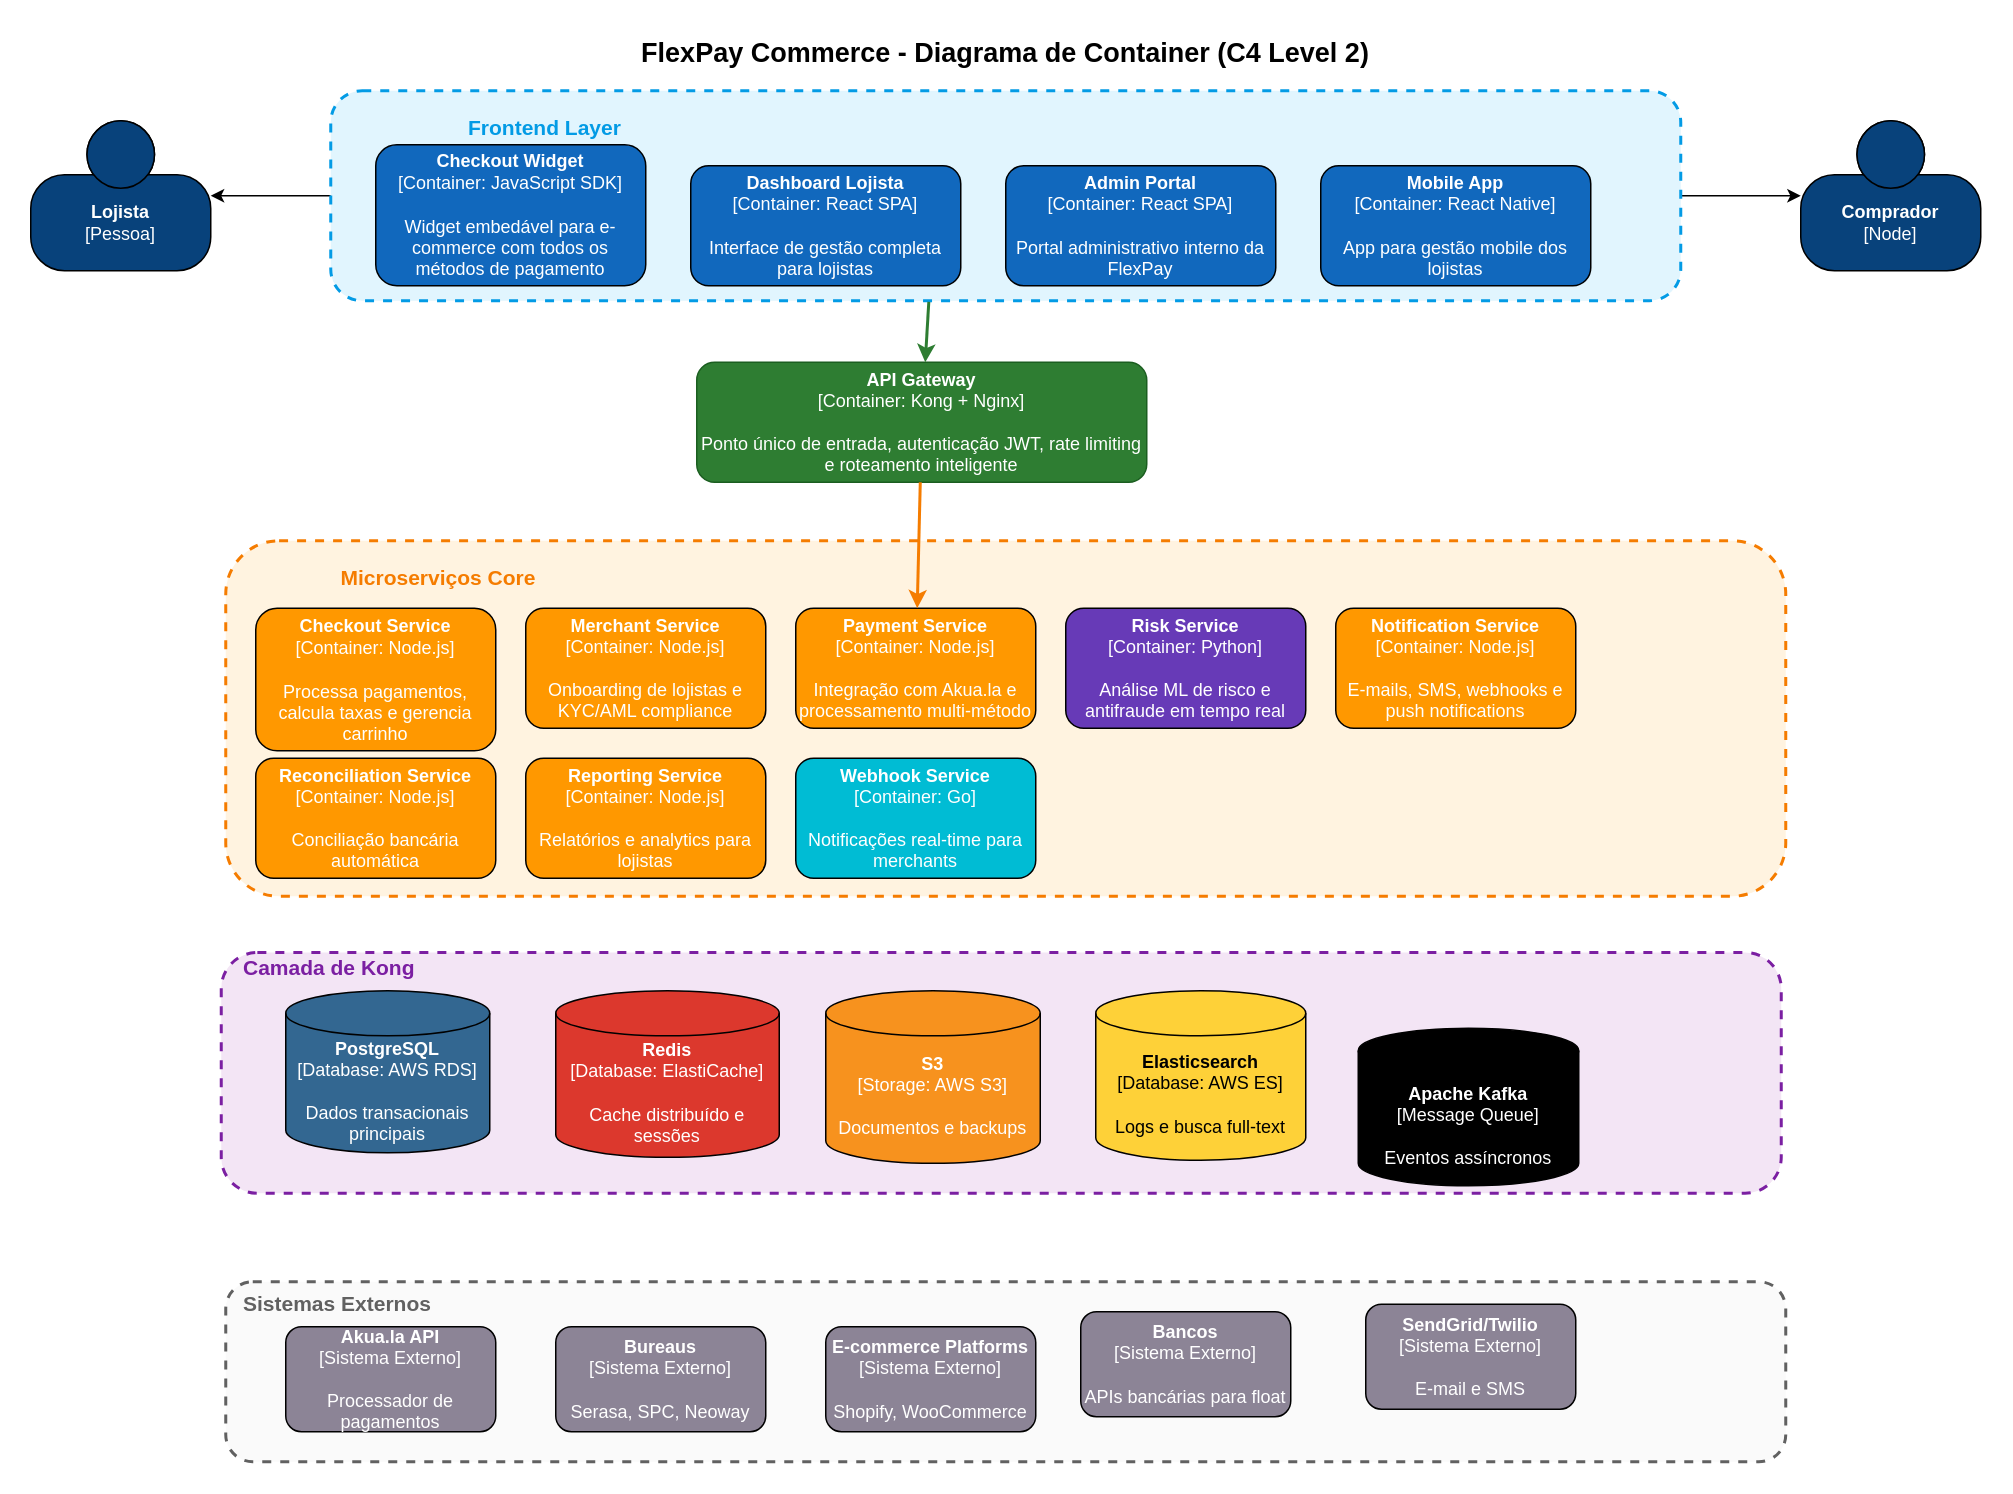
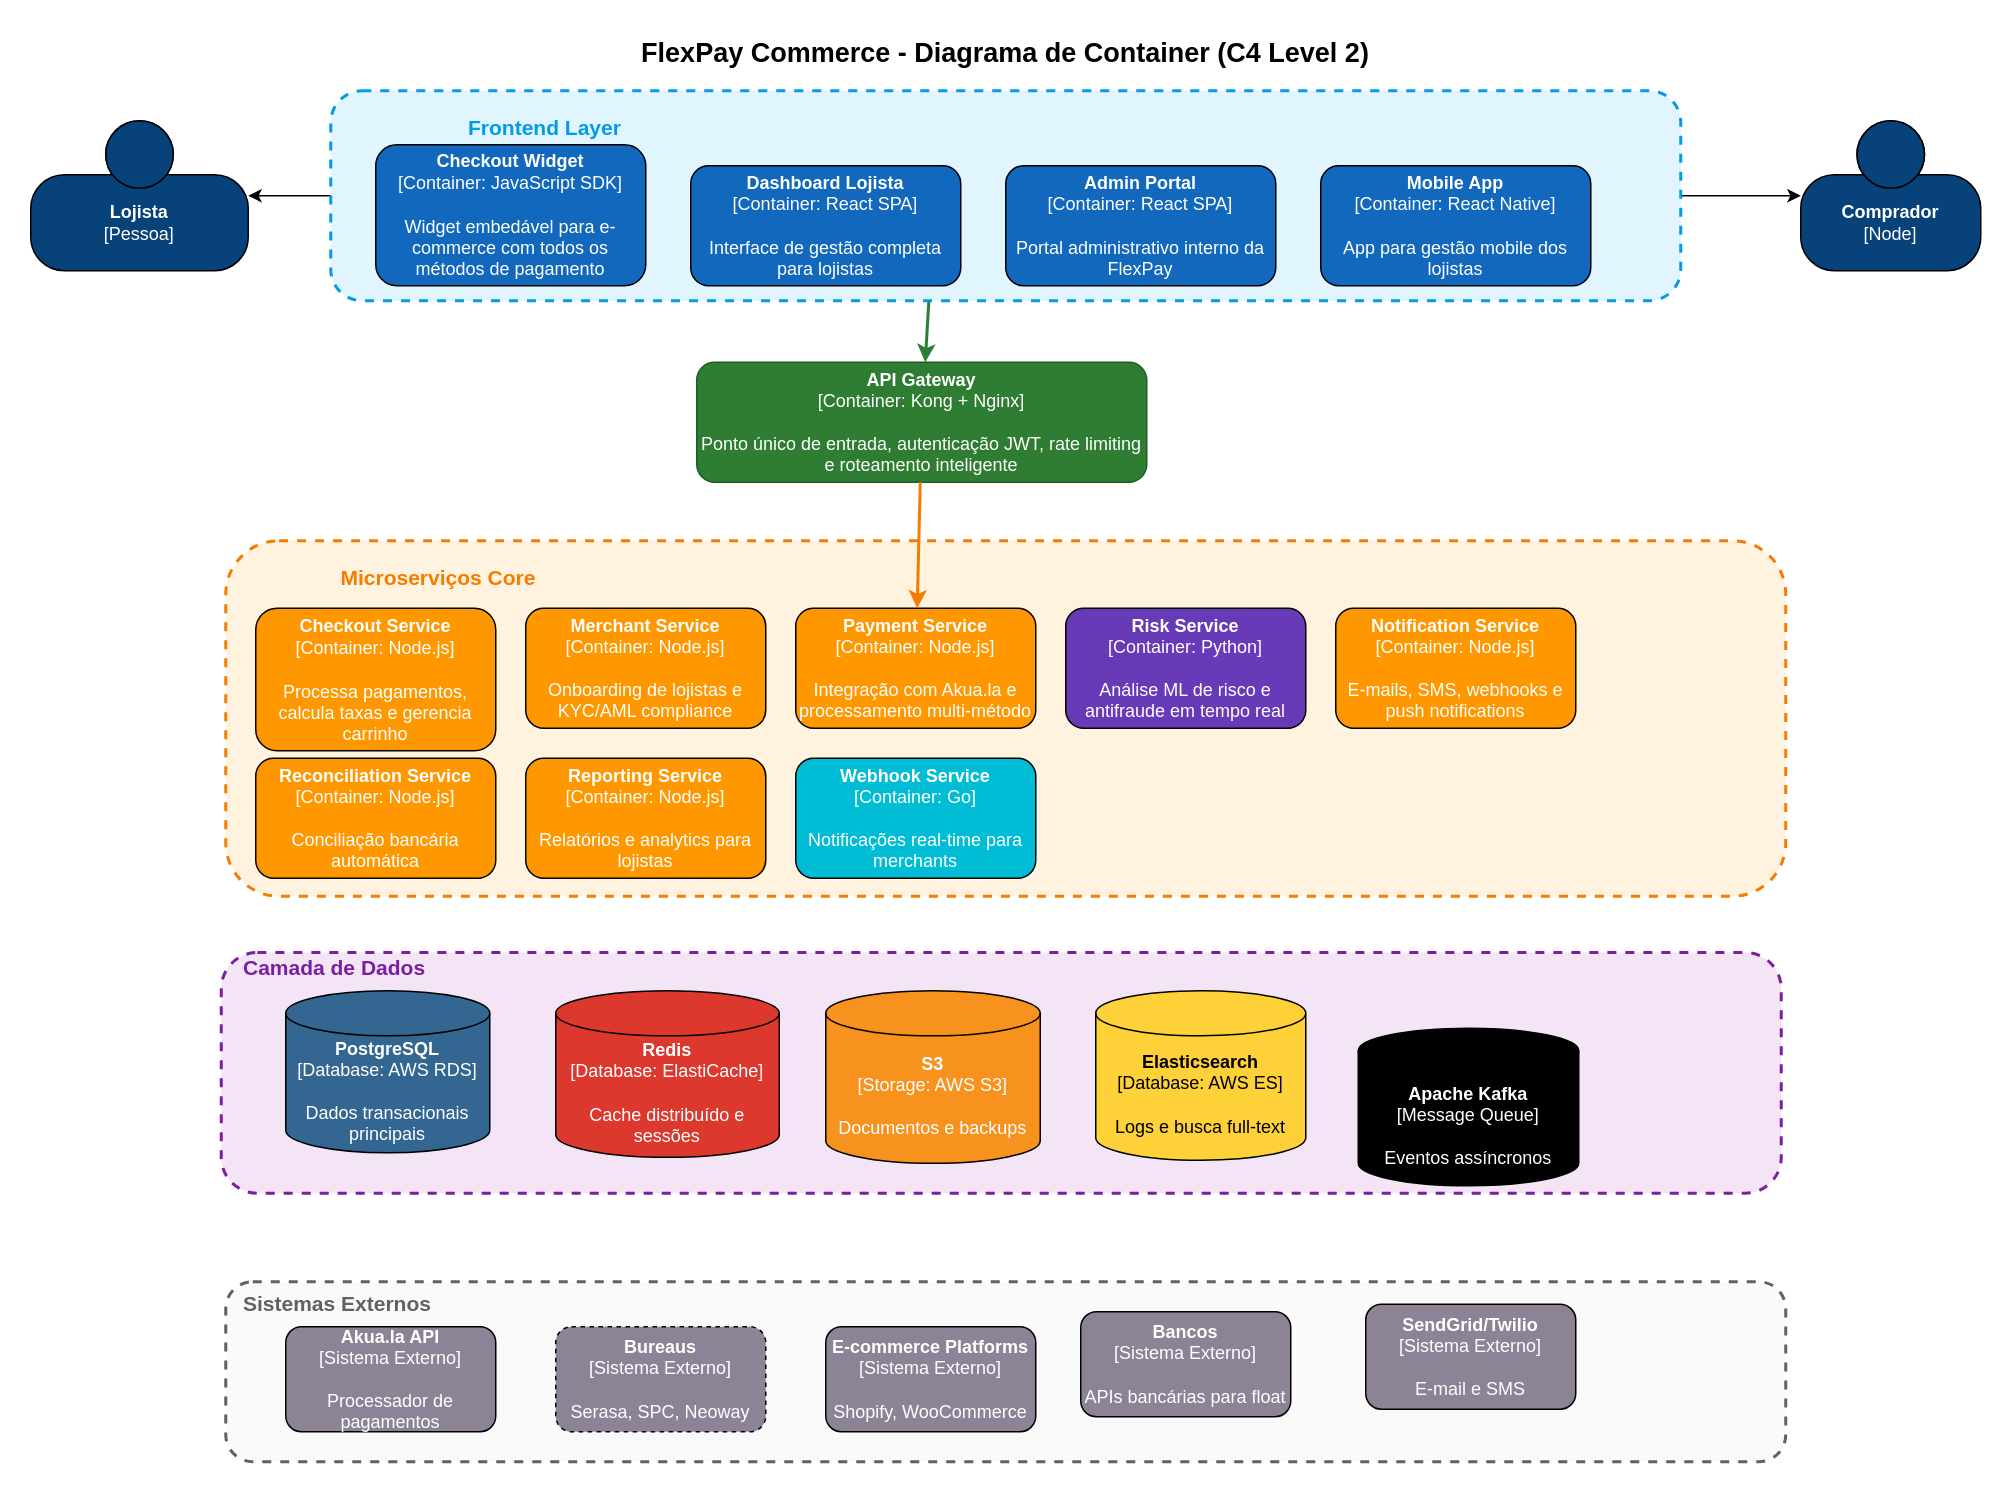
(121, 196) -> (140, 196)
(321, 969) -> (326, 969)
(661, 1379) -> (661, 1379)
